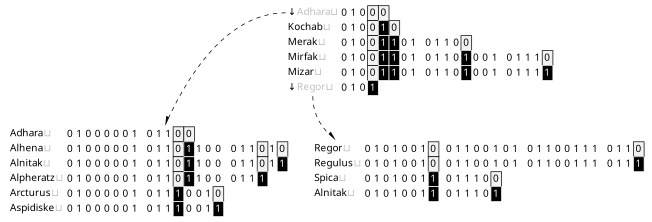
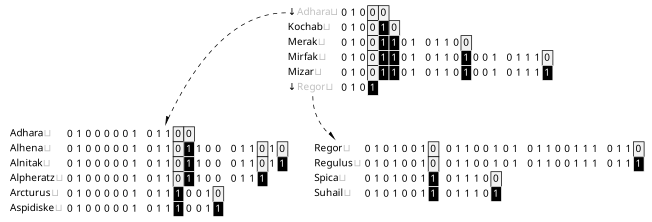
(331, 193) -> (329, 193)
